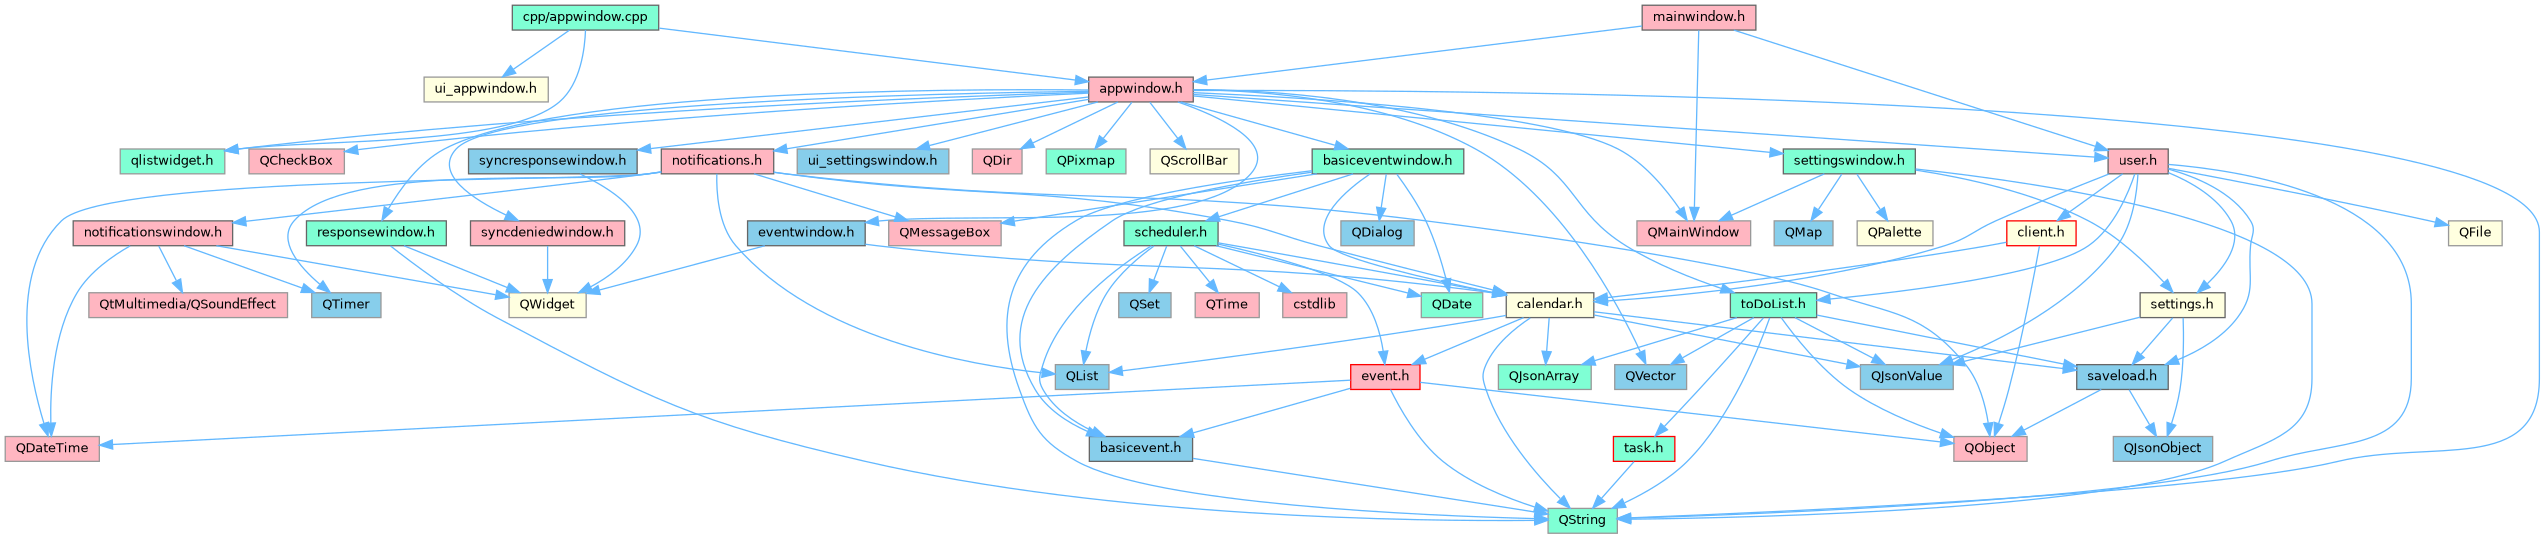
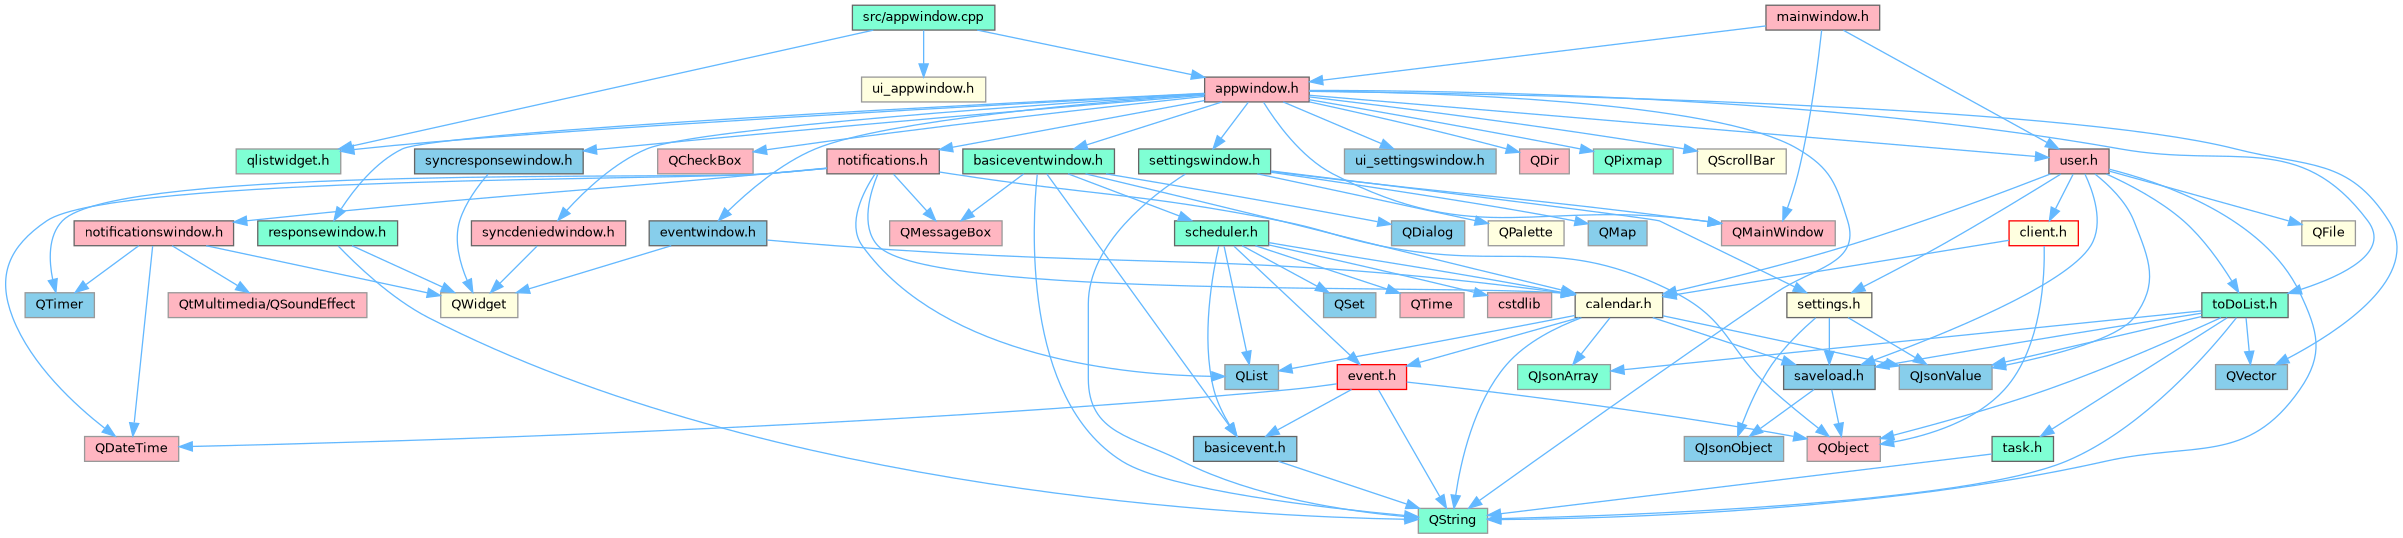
(586, 18) -> (924, 18)
(1452, 305) -> none
(1644, 449) -> (2023, 449)
